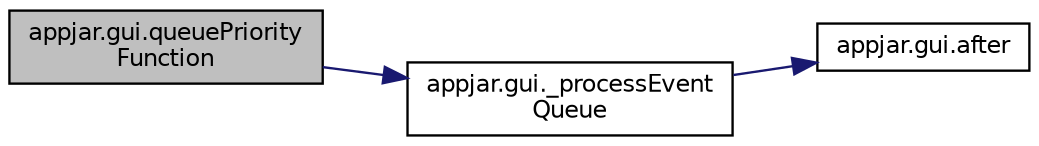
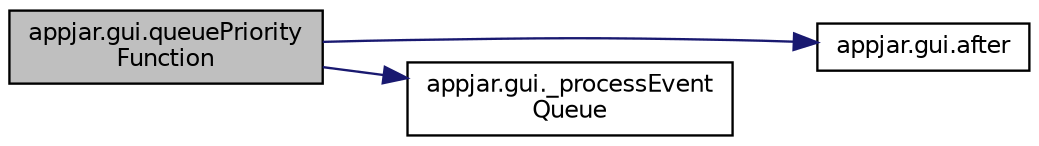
(763, 71) -> (558, 38)
